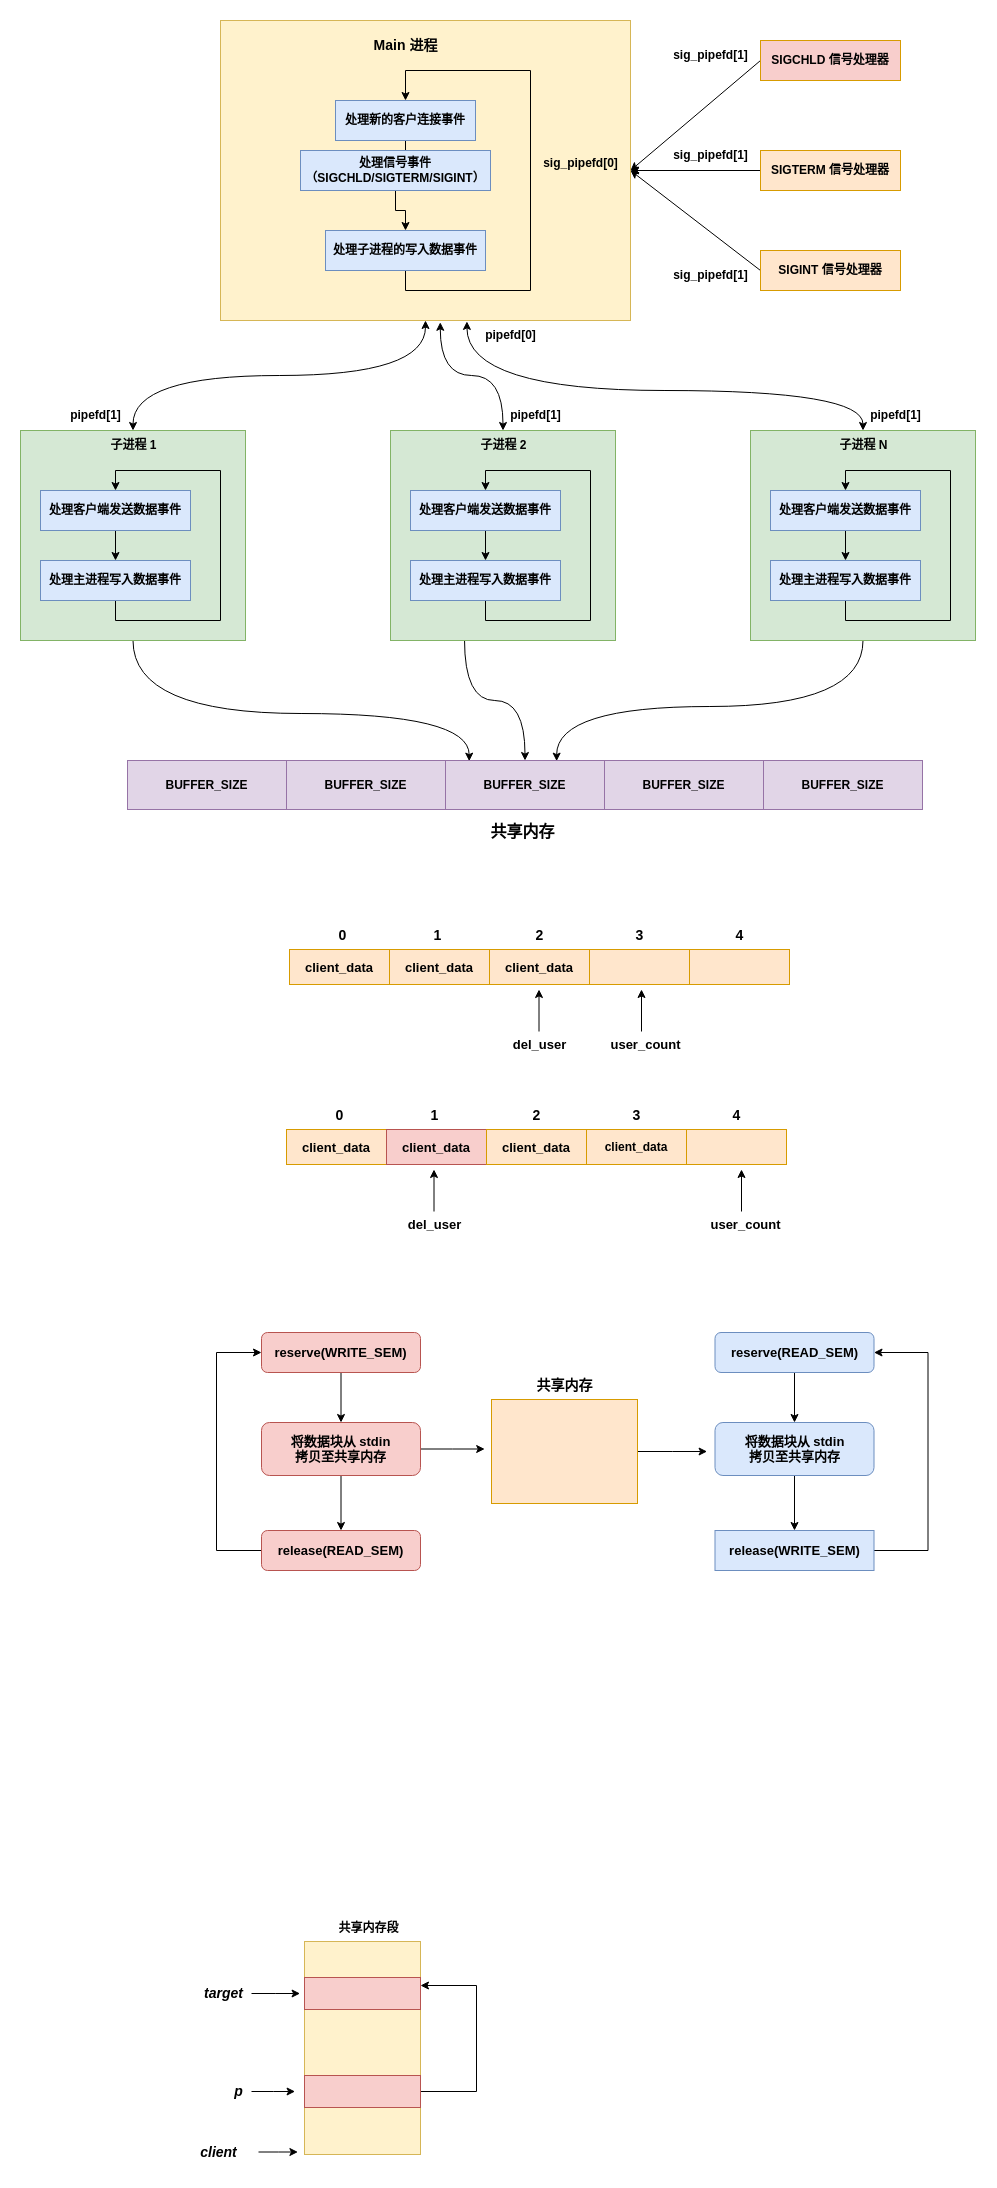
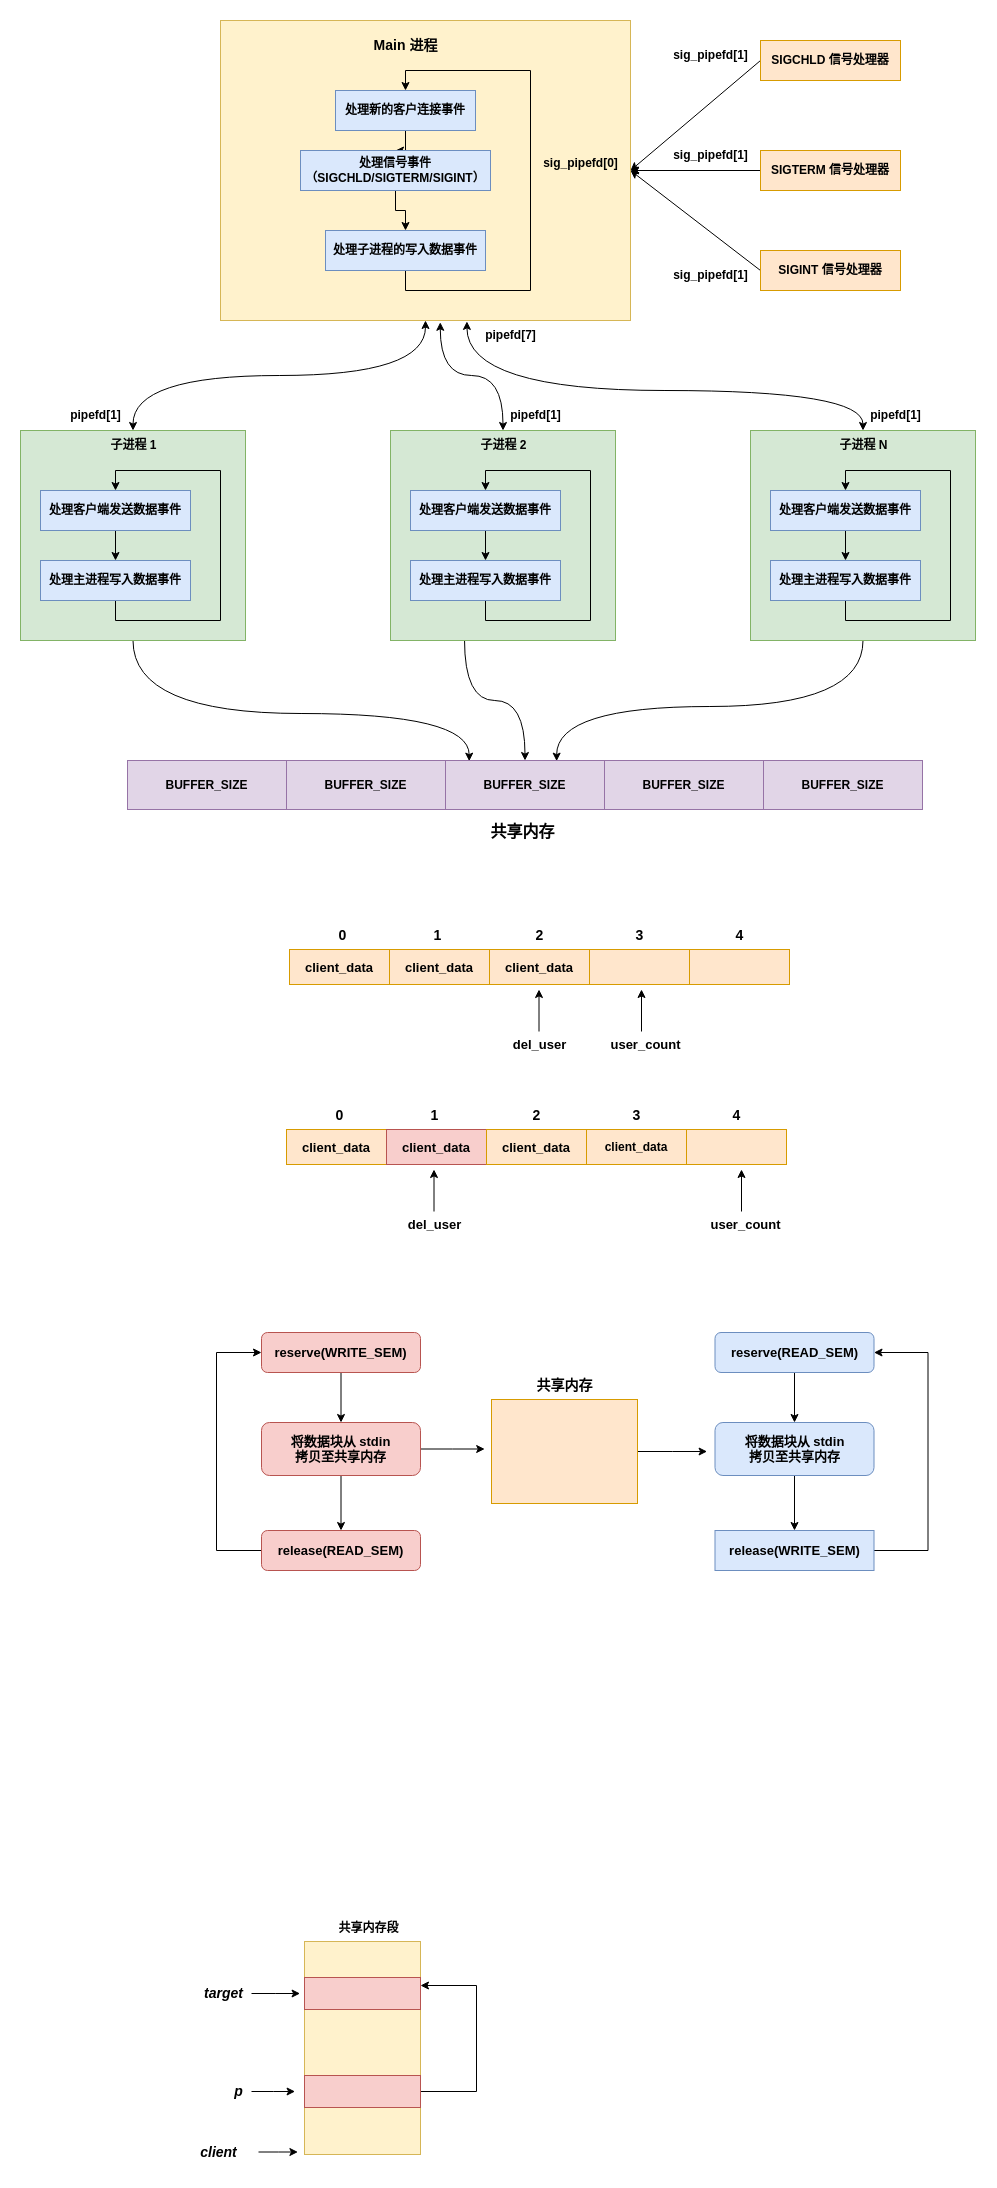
(831, 61) -> (831, 61)
(406, 121) -> (406, 111)
(511, 336) -> (511, 336)
